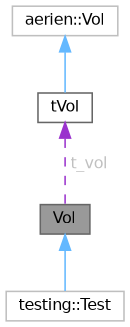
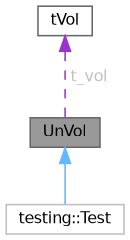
(65, 21) -> none
(65, 219) -> (65, 133)
